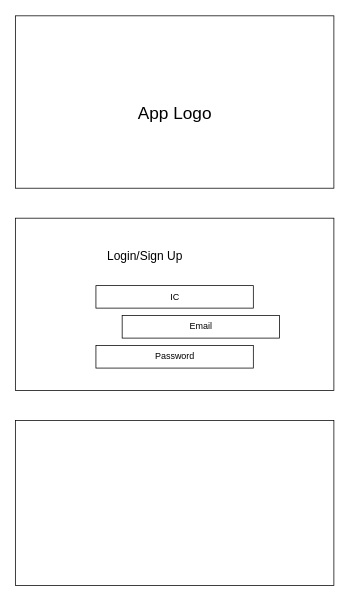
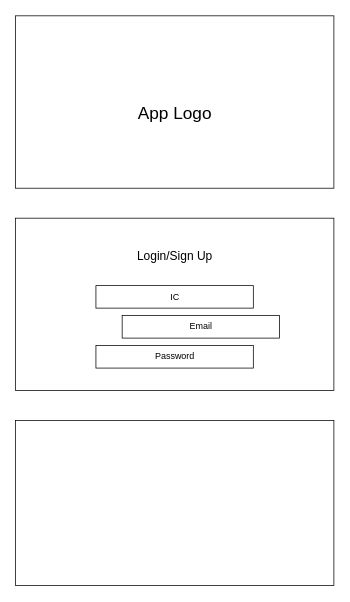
(145, 255) -> (175, 255)
